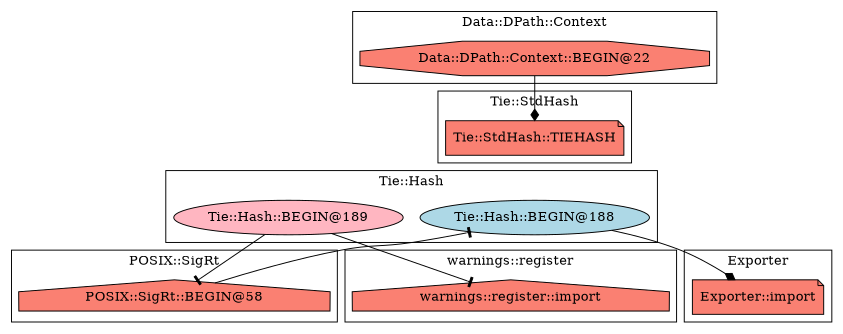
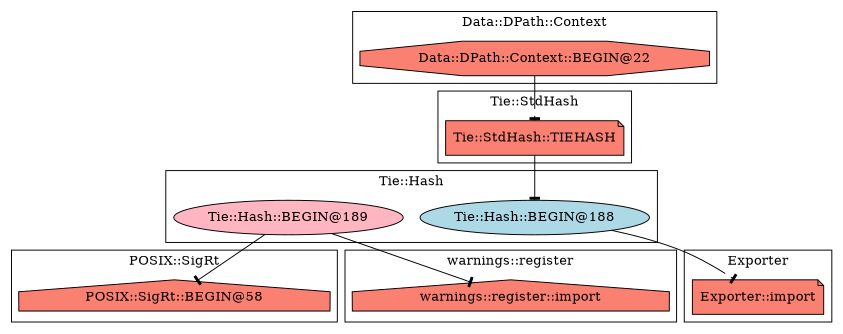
(535, 97) -> (535, 97)
(308, 257) -> (535, 176)
(696, 257) -> (696, 257)
